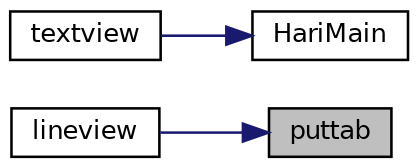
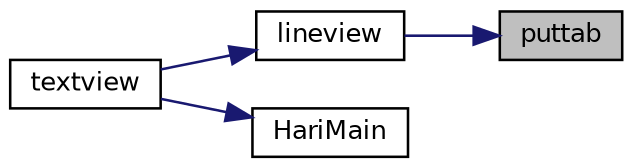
none -> (195, 62)
